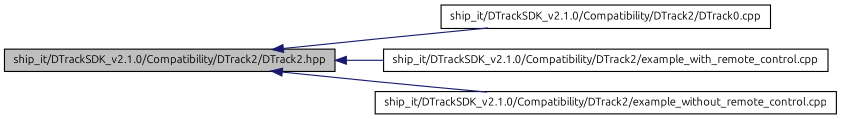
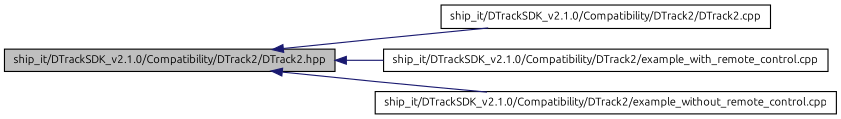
(606, 17) -> (606, 17)
